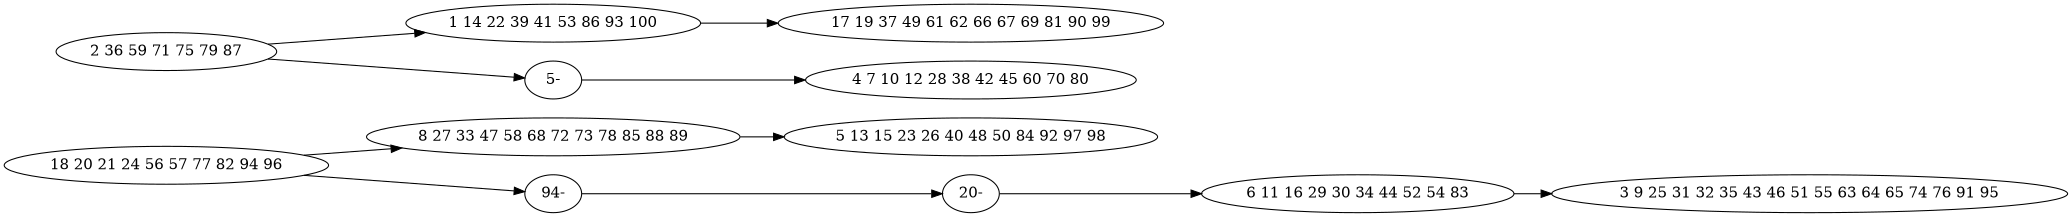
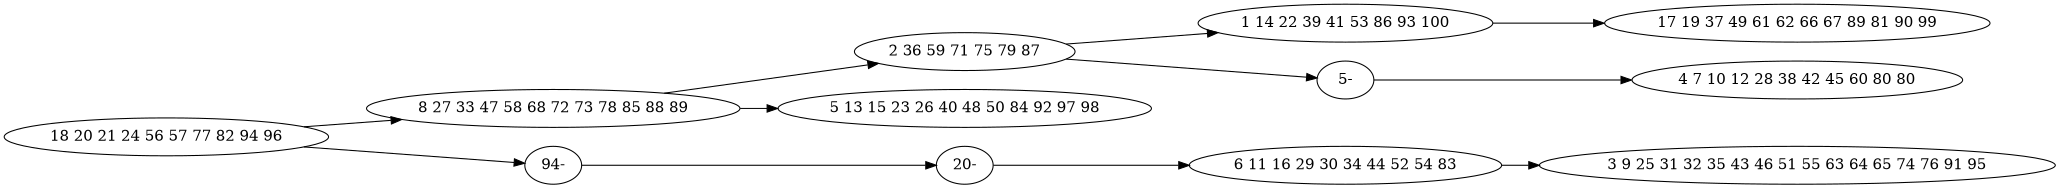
(971, 23) -> (1797, 23)
none -> (766, 79)
(971, 80) -> (1797, 80)
